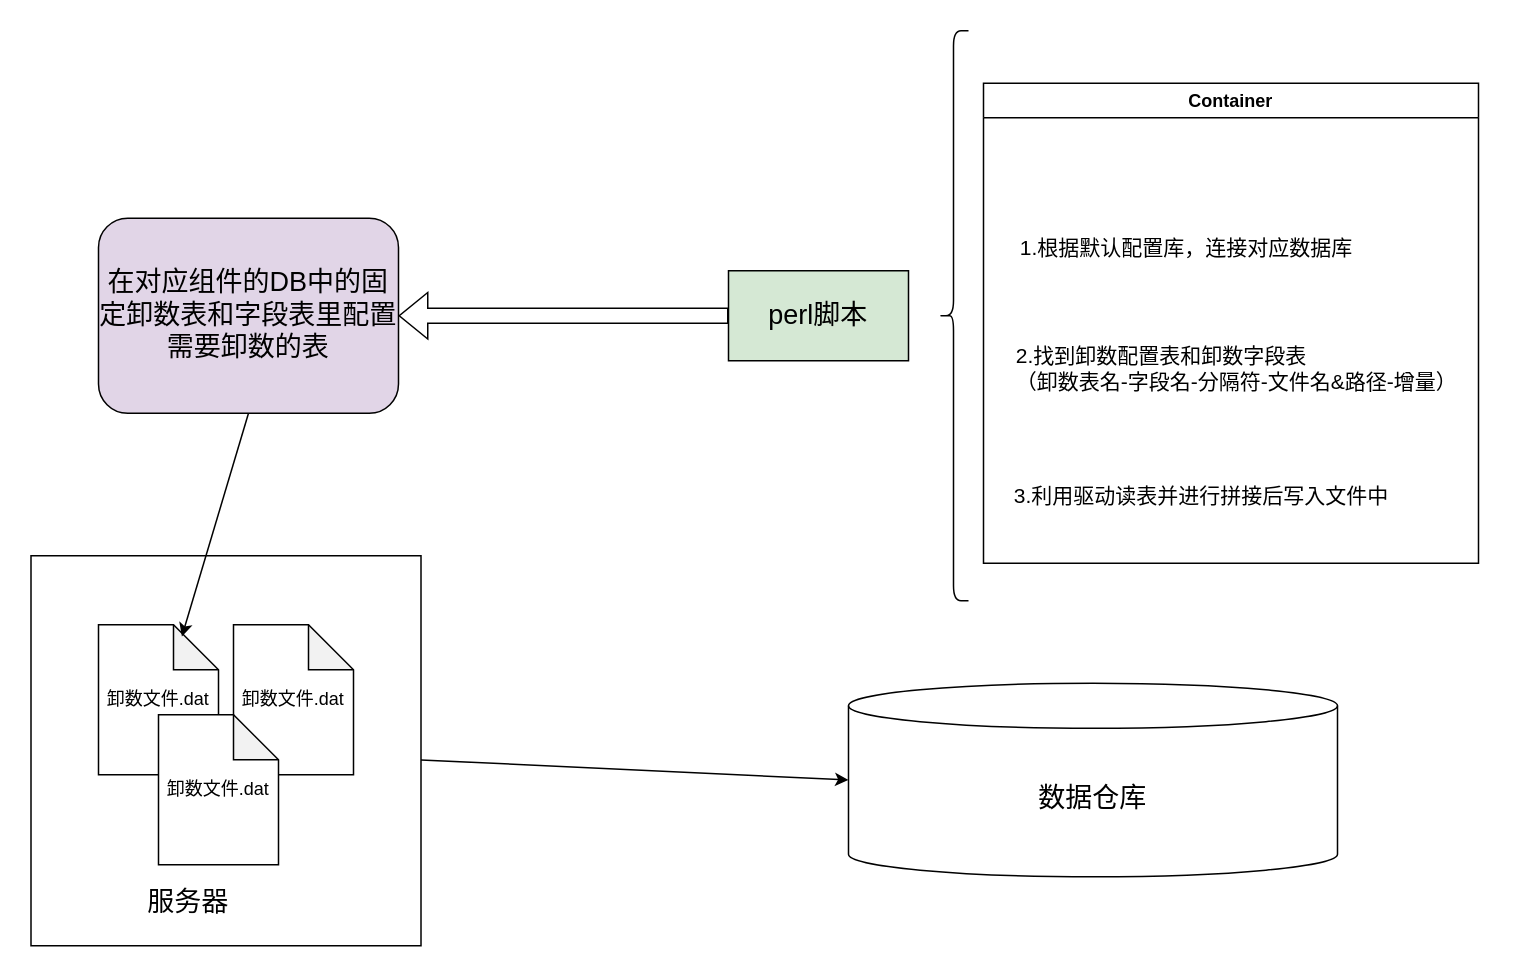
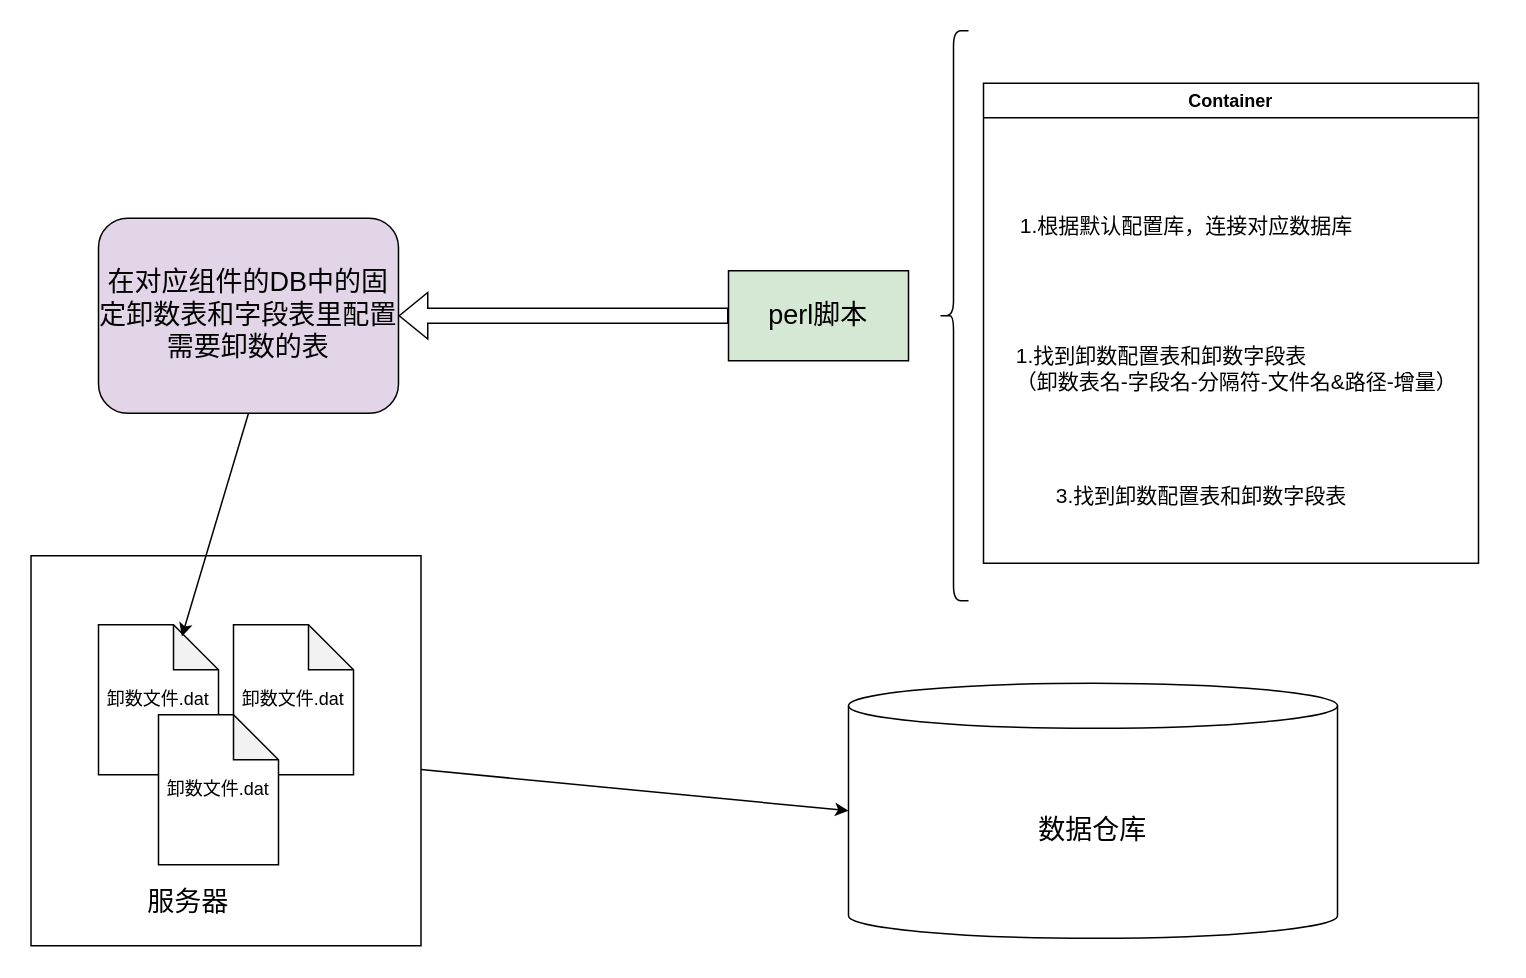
(1186, 248) -> (1186, 226)
(1212, 368) -> (1212, 368)
(1202, 496) -> (1202, 496)
(1093, 780) -> (1093, 811)
